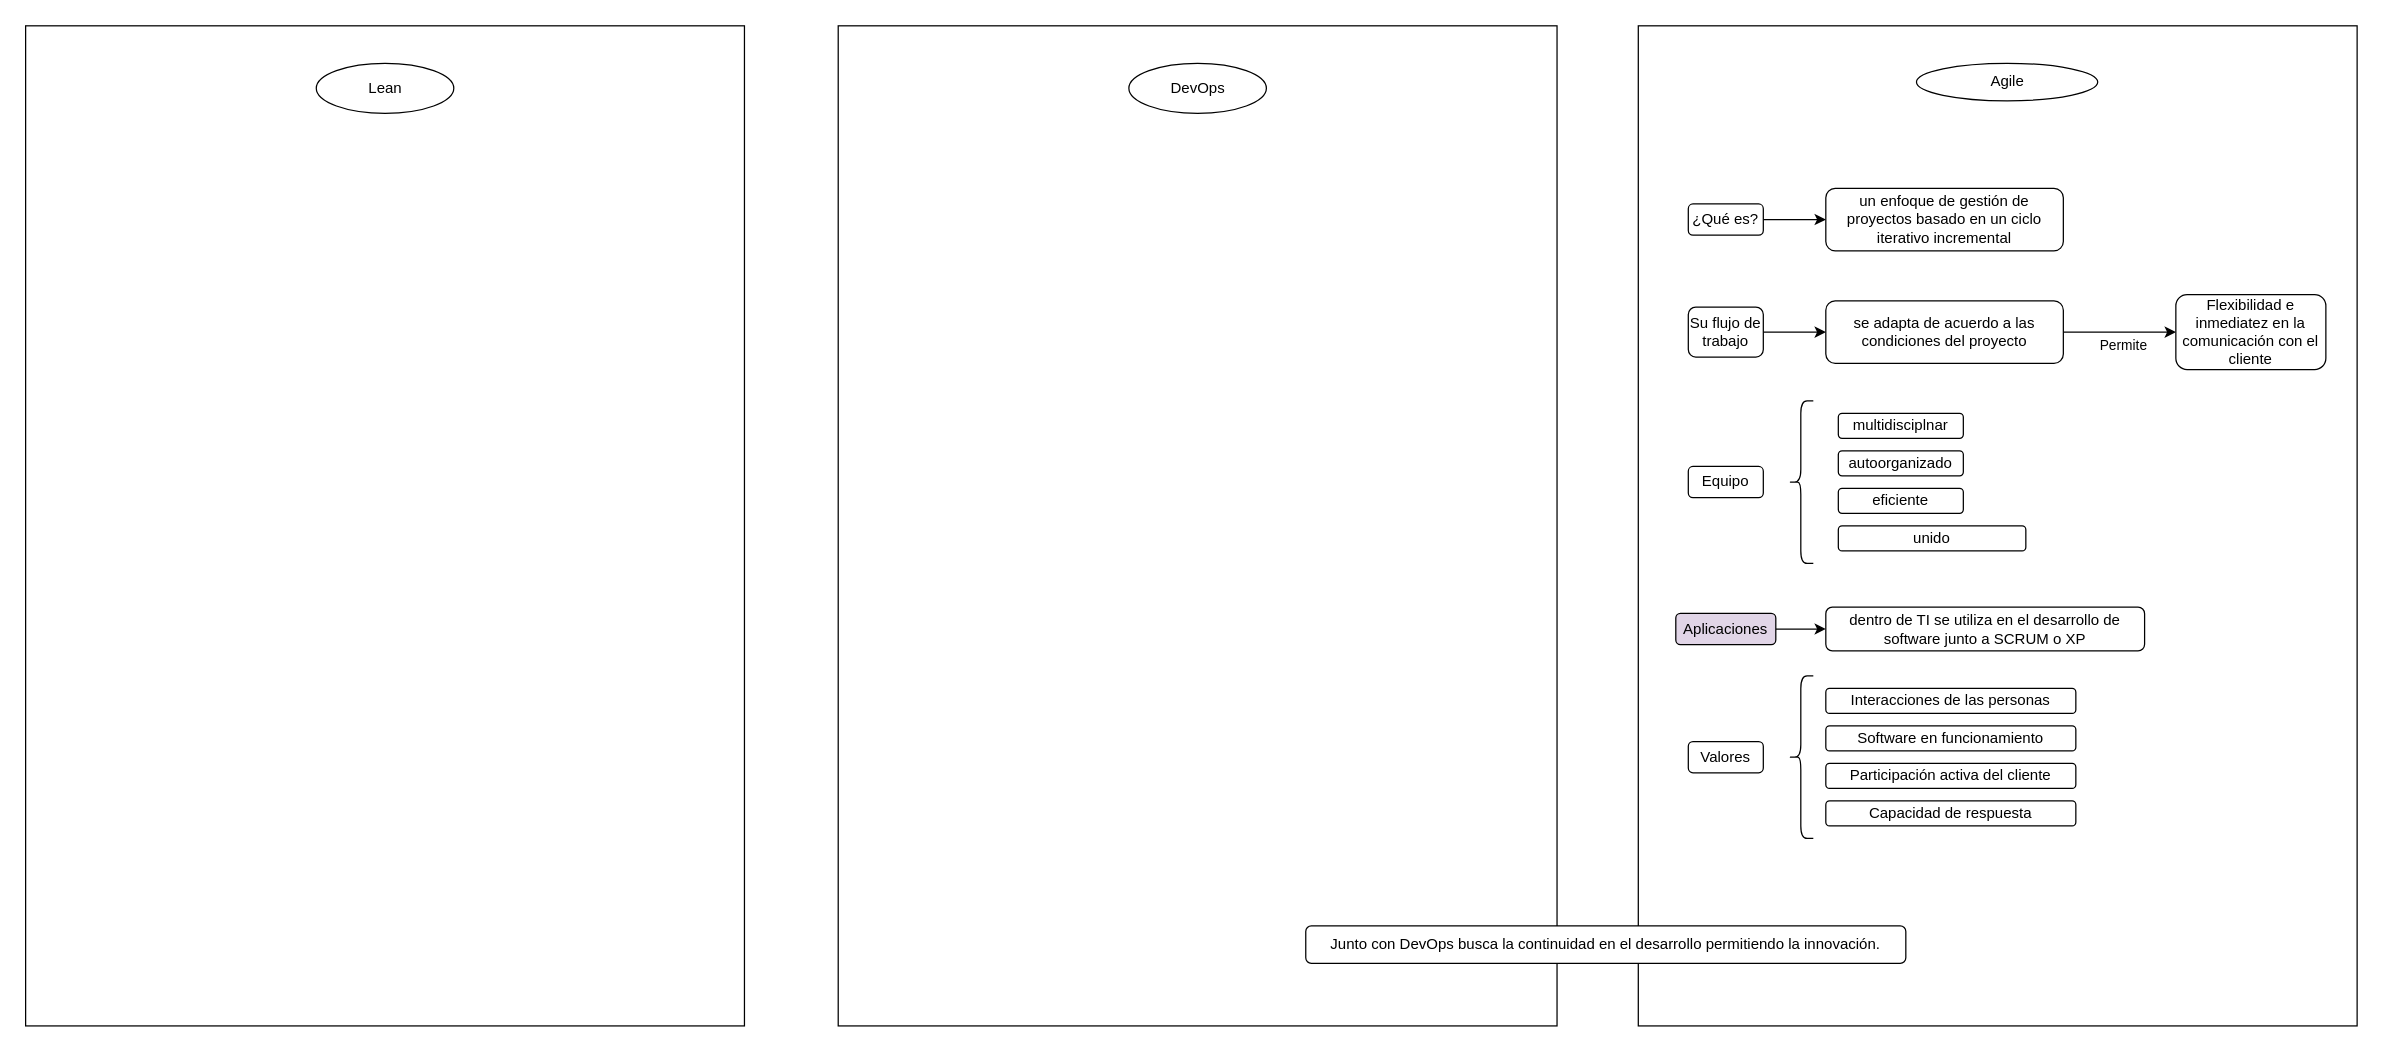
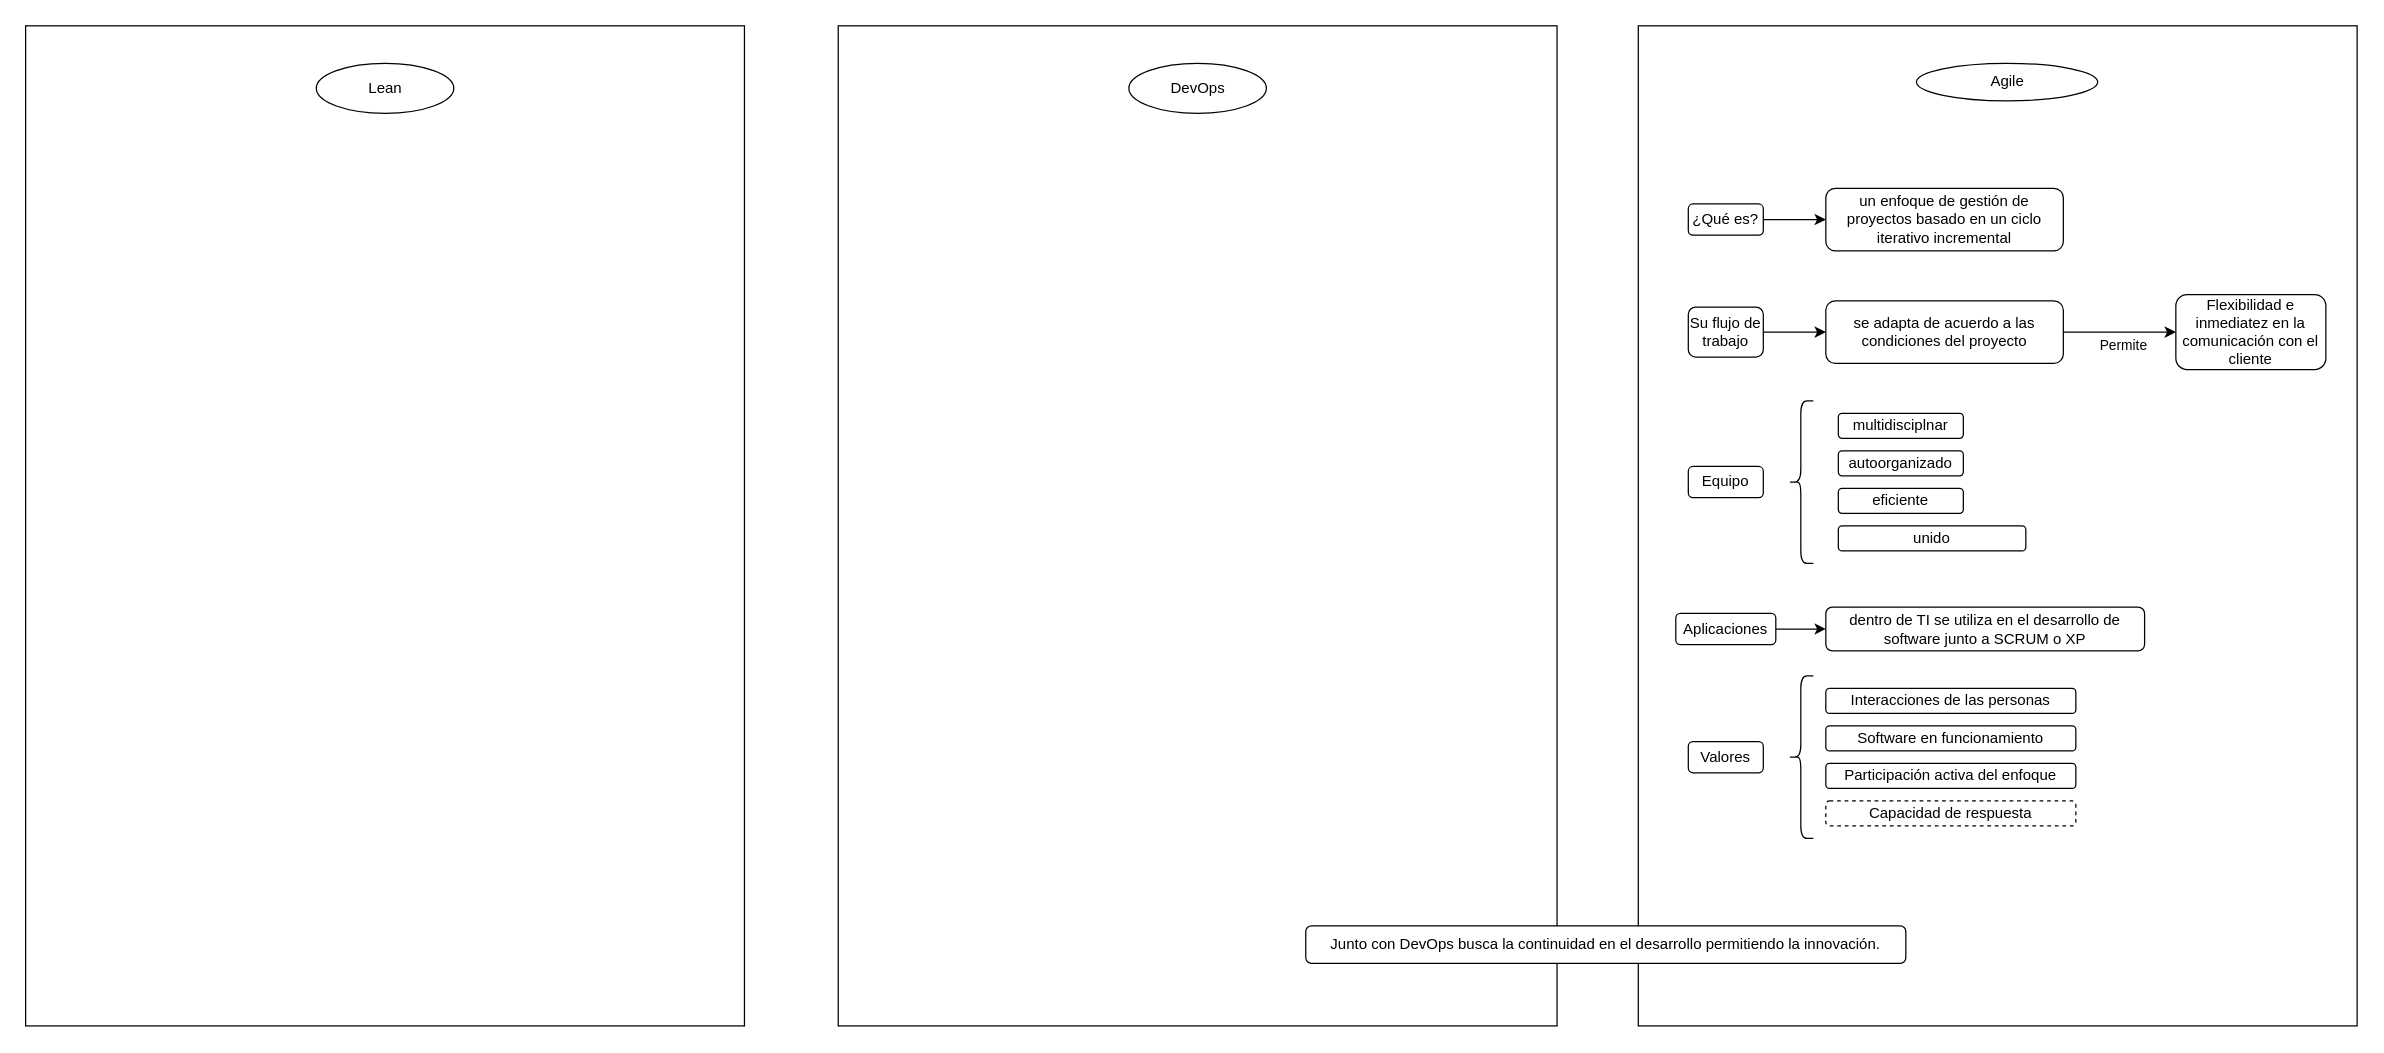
(1726, 629) -> (1726, 629)
(1951, 776) -> (1951, 776)
(1951, 813) -> (1951, 813)
